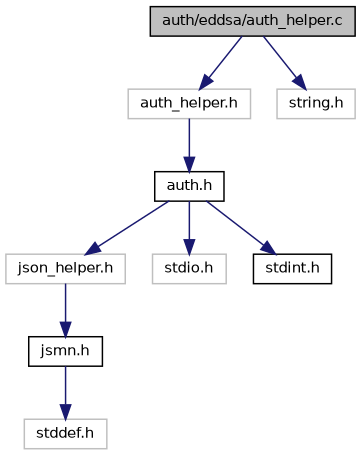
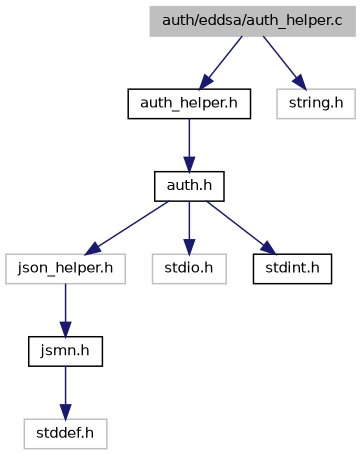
(253, 21) -> (253, 21)
(189, 104) -> (189, 104)
